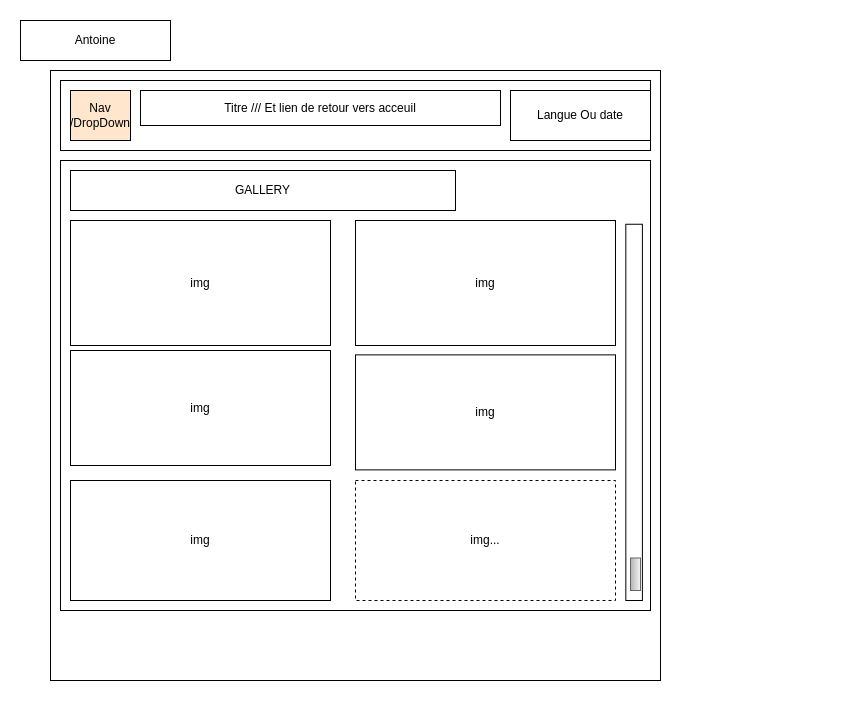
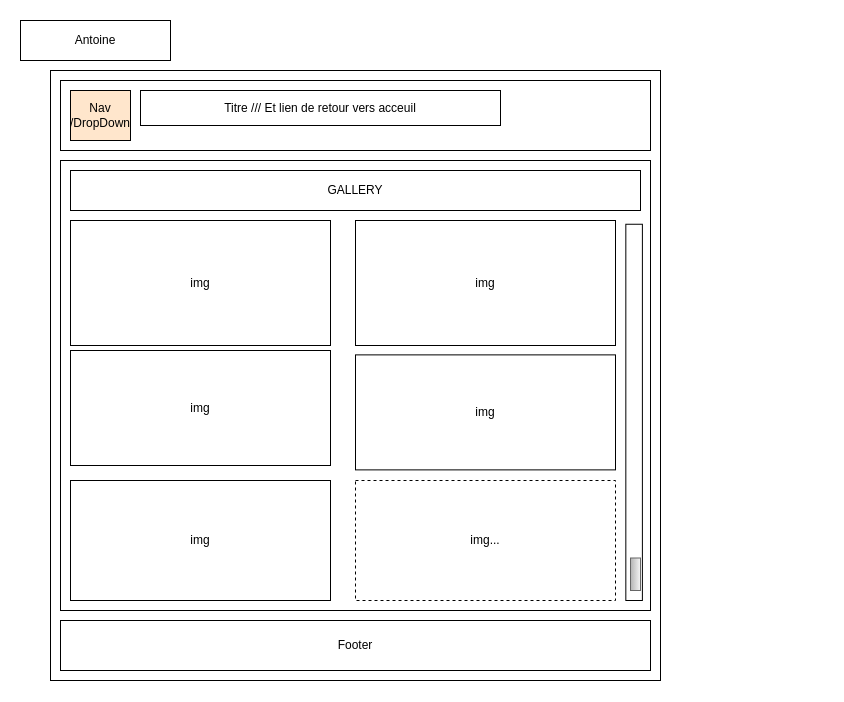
(581, 116) -> none
(263, 191) -> (356, 191)
none -> (356, 646)
